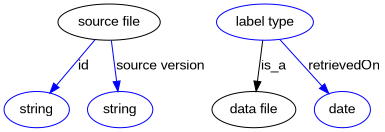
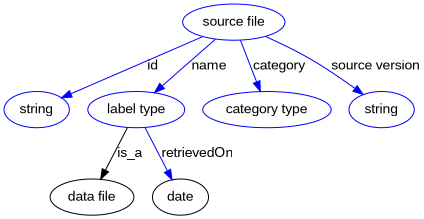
(109, 22) -> (234, 22)
none -> (189, 62)
none -> (267, 110)
(342, 110) -> (180, 197)
